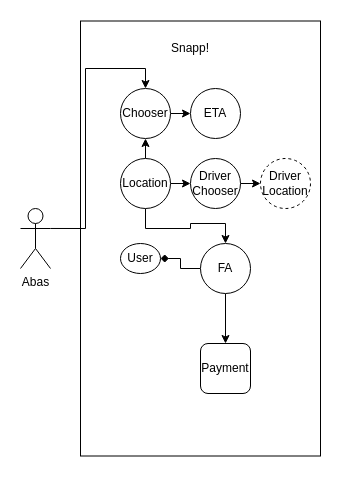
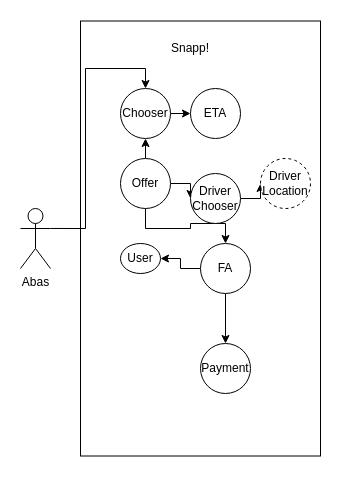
(146, 184) -> (146, 184)
(216, 184) -> (216, 199)
(169, 259) -> (168, 259)
(226, 369) -> (226, 369)
